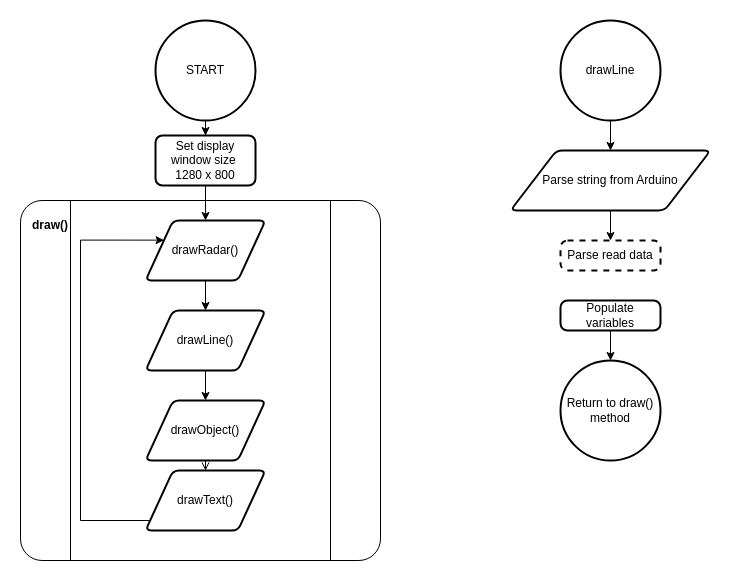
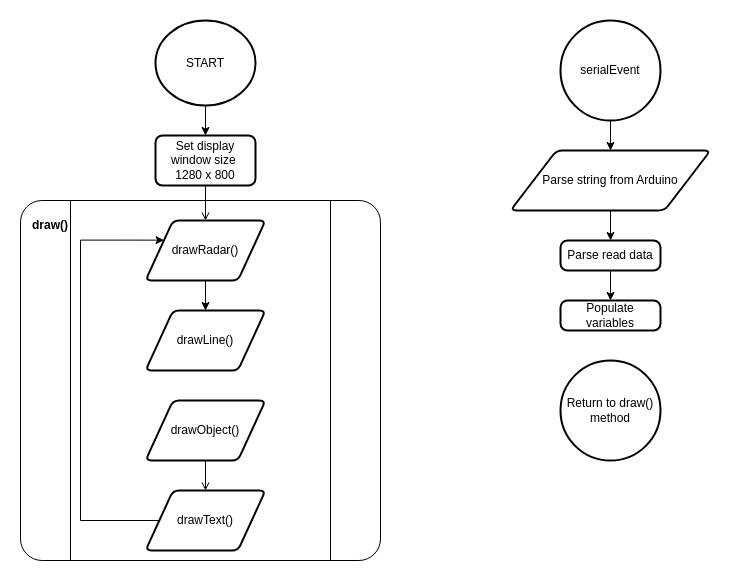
(206, 71) -> (206, 63)
(611, 71) -> (611, 71)
(206, 212) -> (206, 213)
(611, 256) -> (611, 256)
none -> (611, 290)
(611, 350) -> none
(206, 387) -> none
(206, 501) -> (206, 521)
